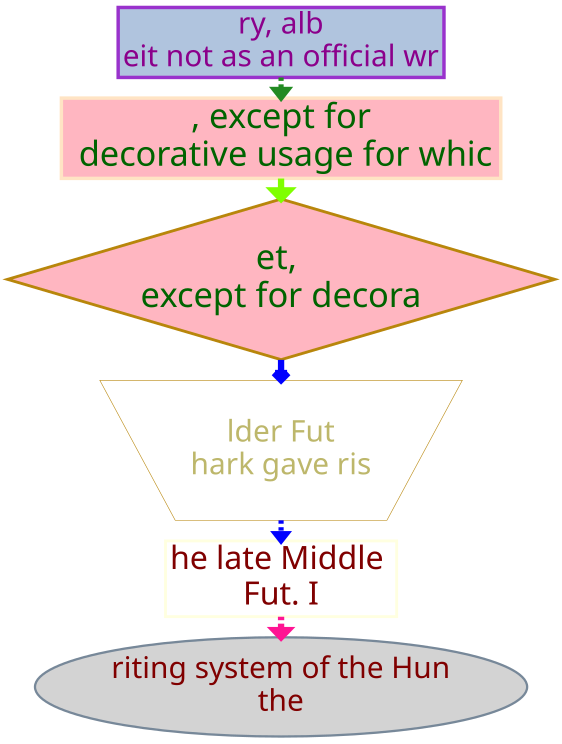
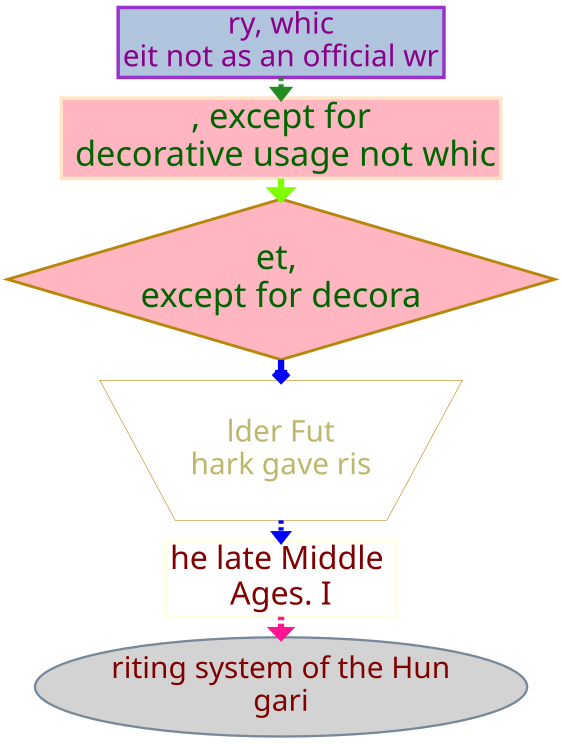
(281, 42) -> (281, 42)
(281, 138) -> (281, 138)
(281, 579) -> (281, 579)
(281, 687) -> (281, 687)
